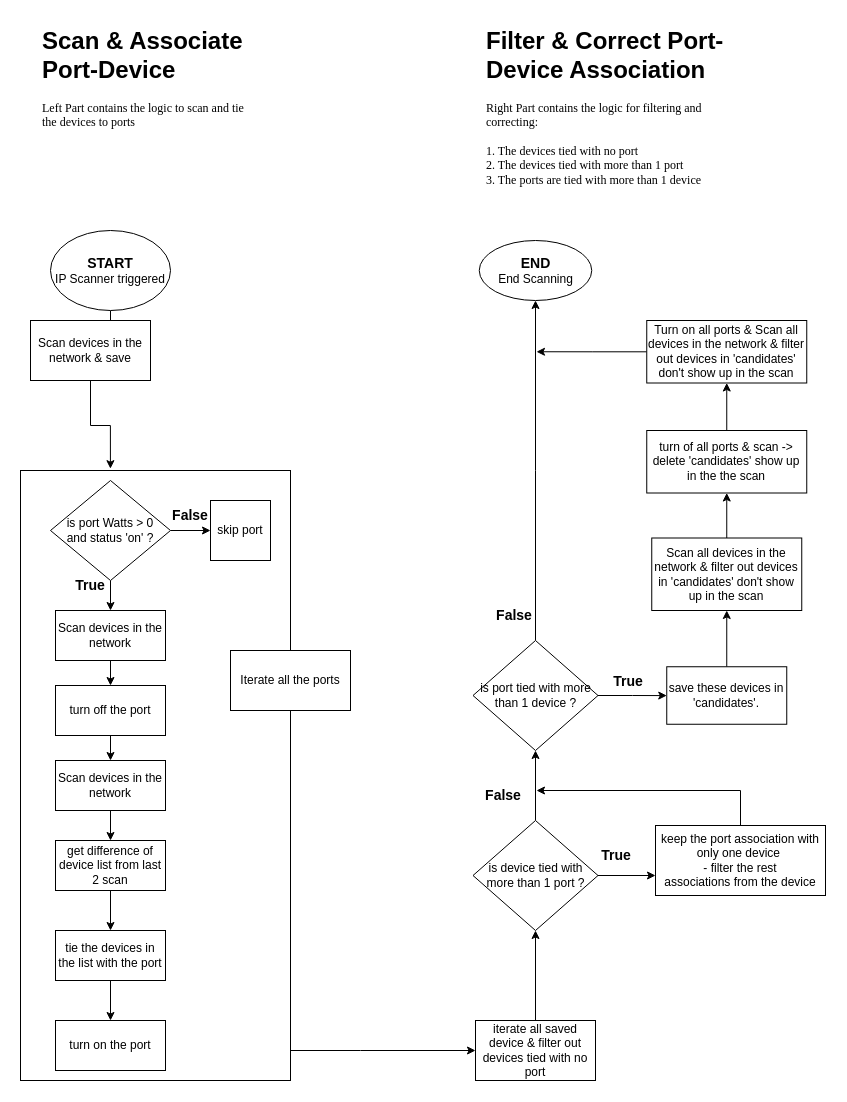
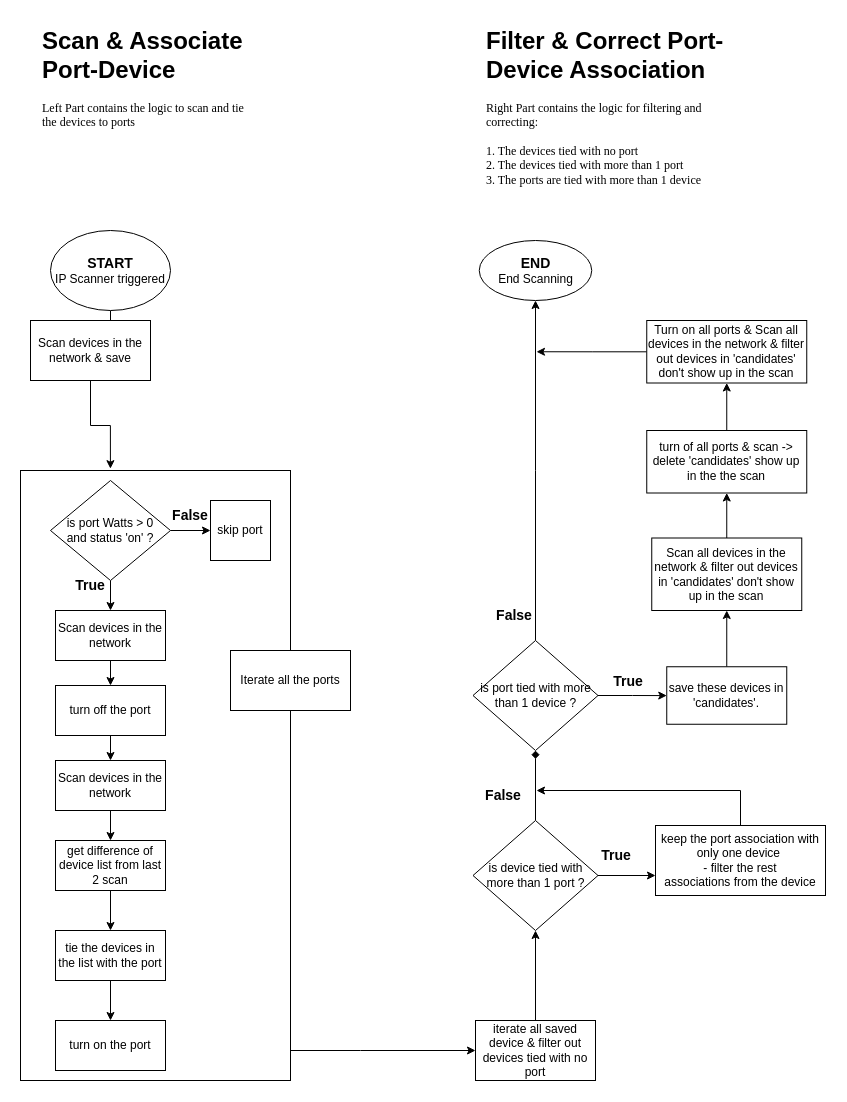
(536, 759) -> (536, 759)
